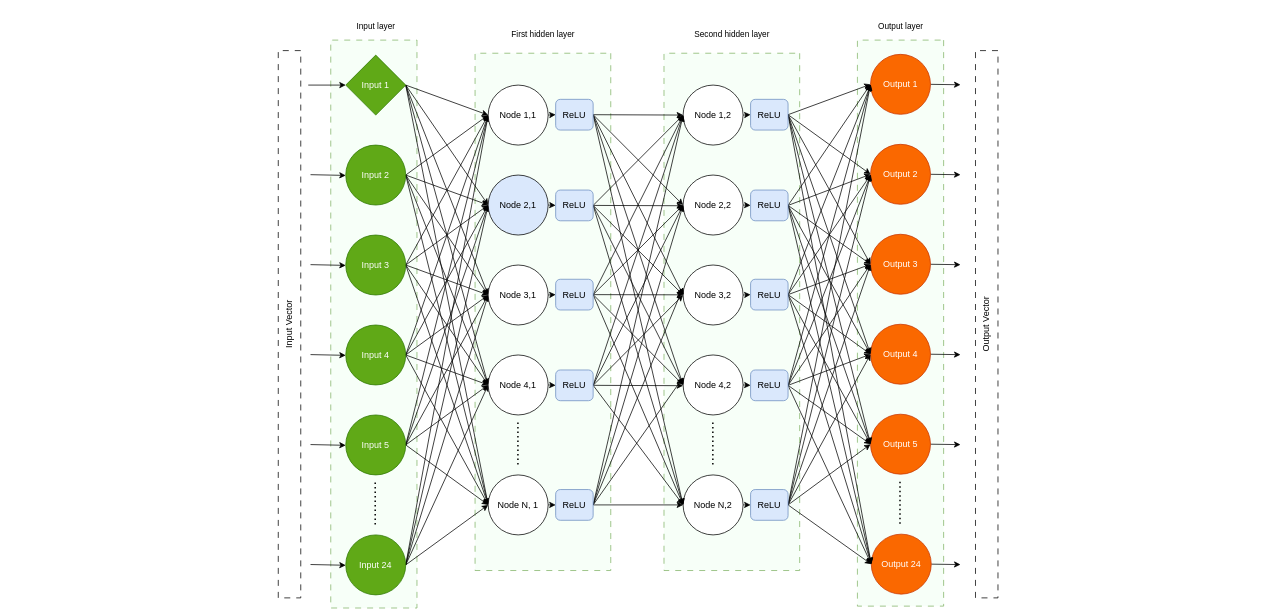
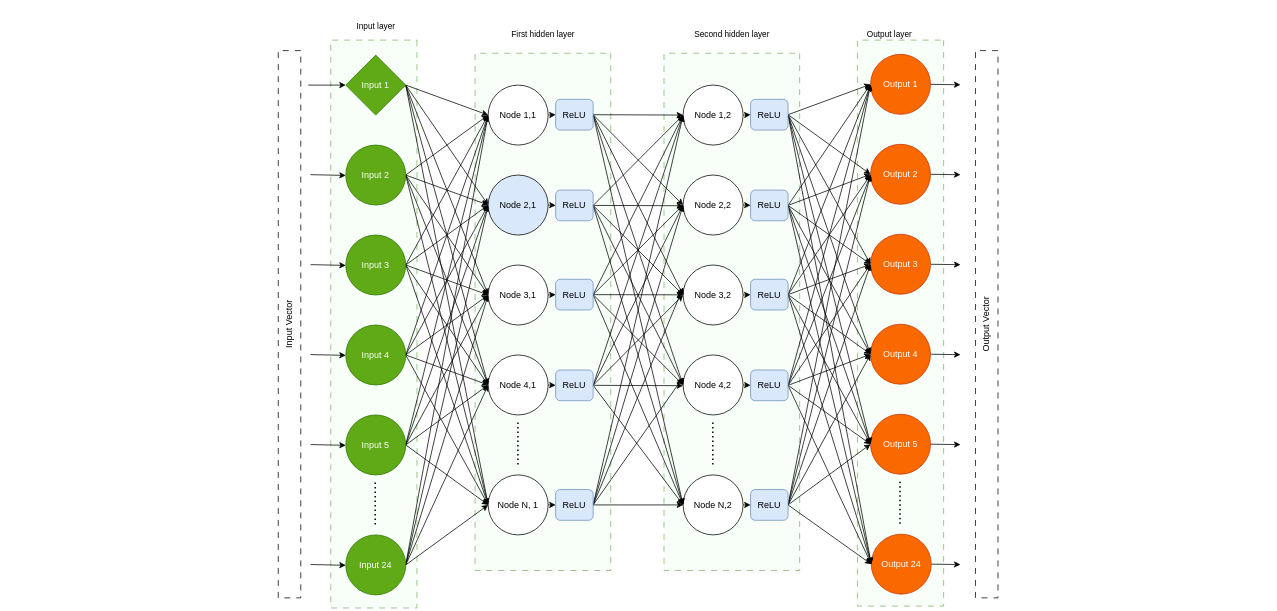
(900, 27) -> (889, 34)
